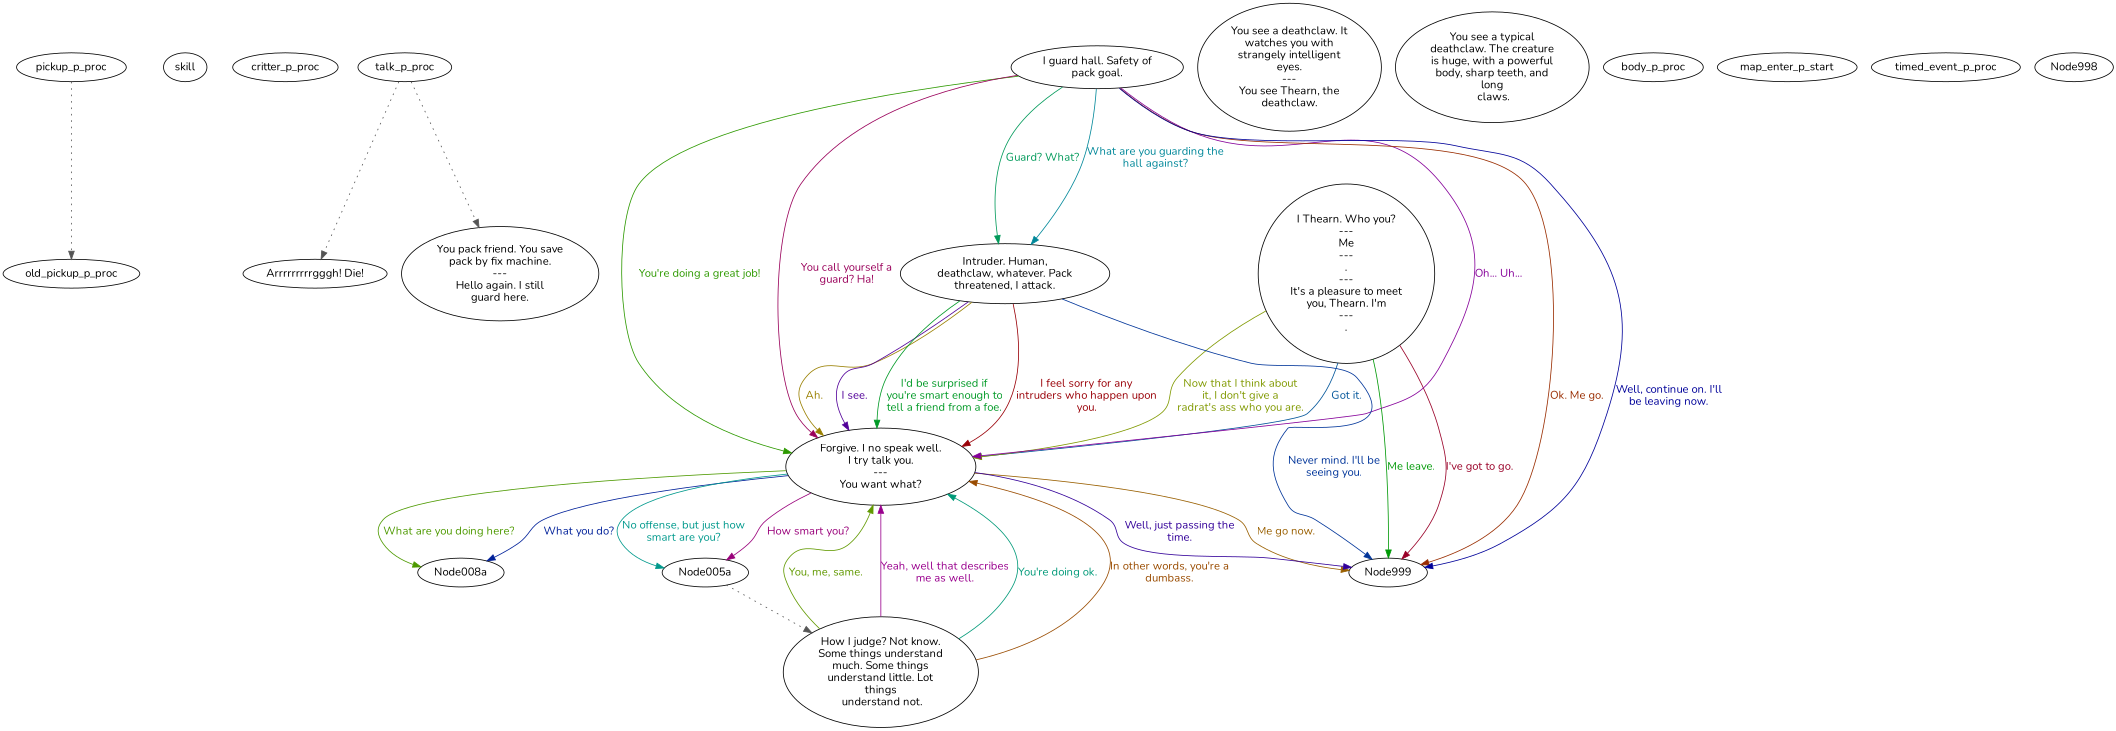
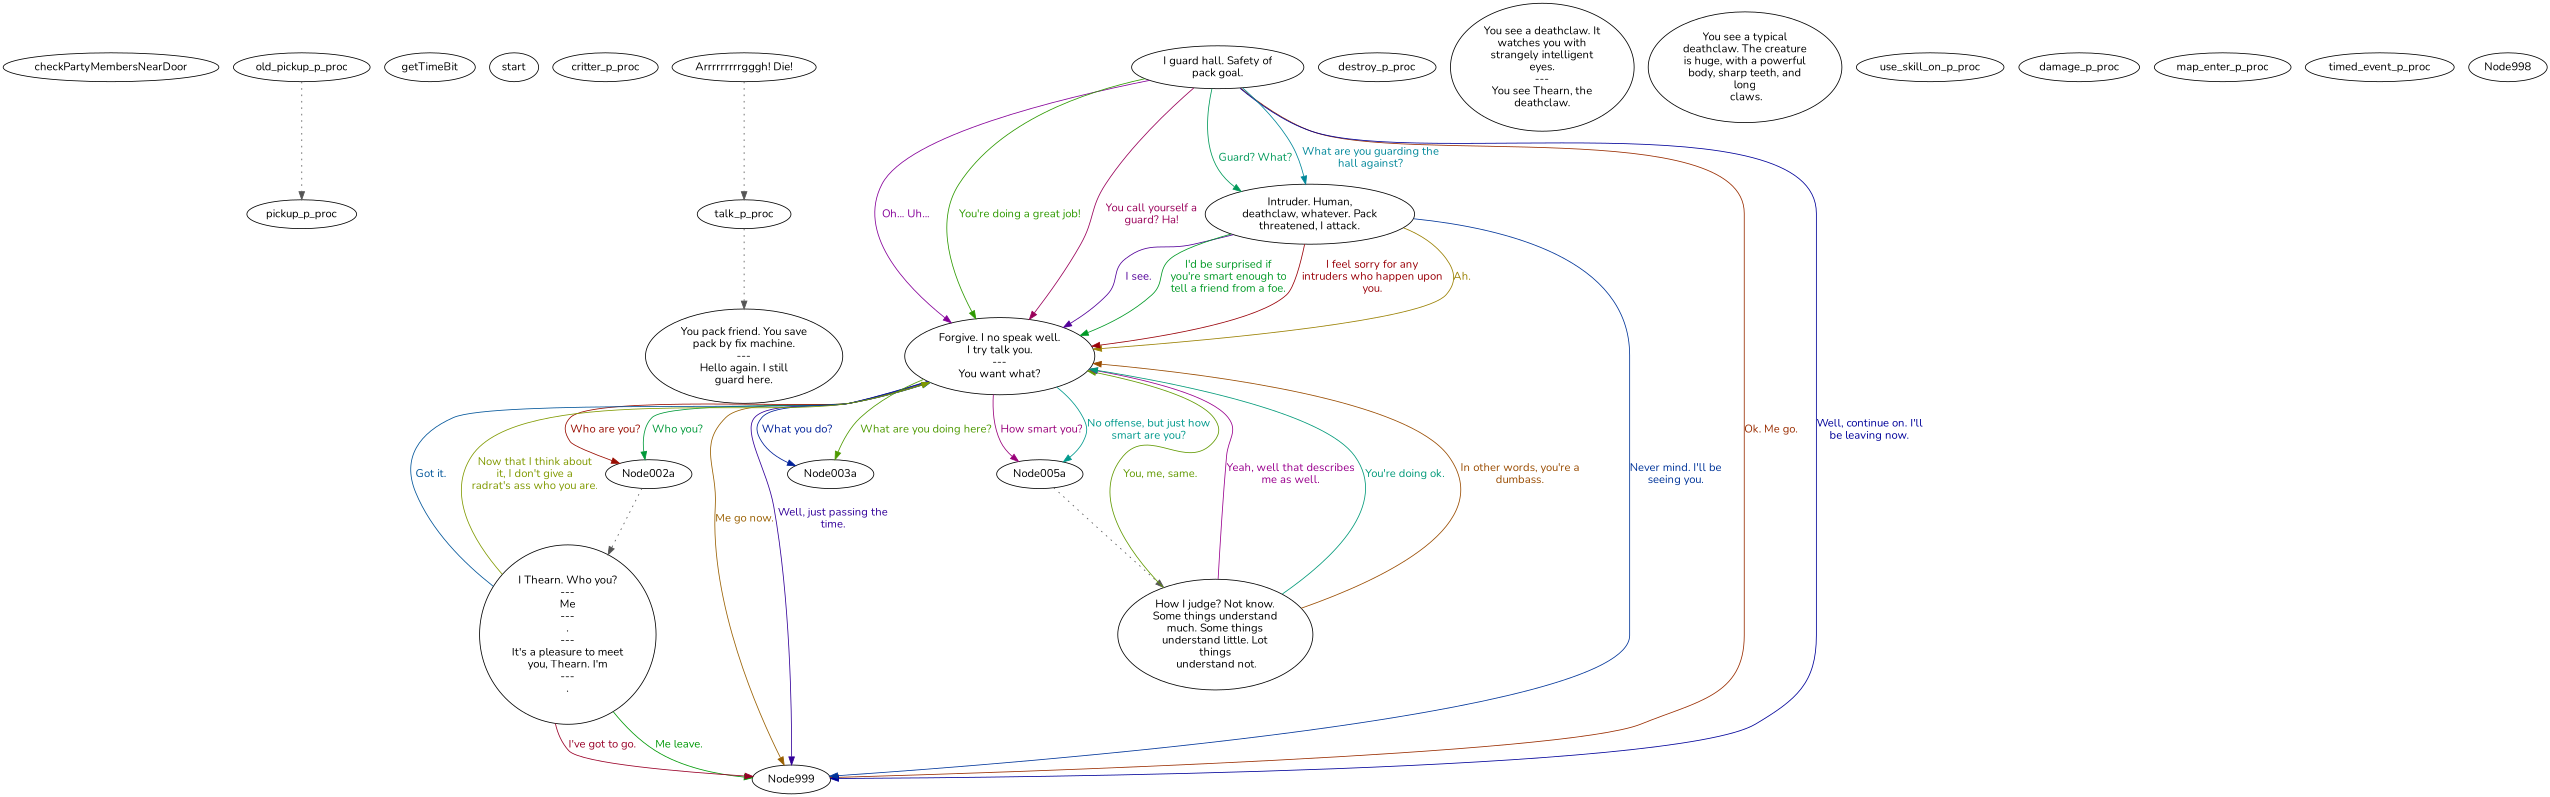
none -> (111, 67)
(185, 67) -> (430, 67)
none -> (514, 67)
none -> (1377, 67)
(1653, 67) -> (2079, 67)
(1787, 67) -> (2223, 67)
none -> (1930, 67)
(71, 166) -> (302, 137)
(362, 167) -> (744, 137)
none -> (649, 474)
(461, 573) -> (831, 474)
